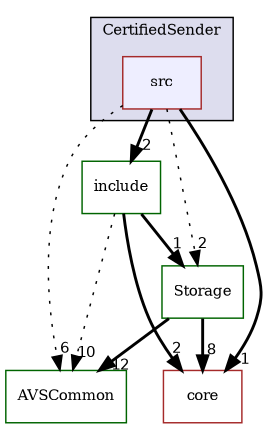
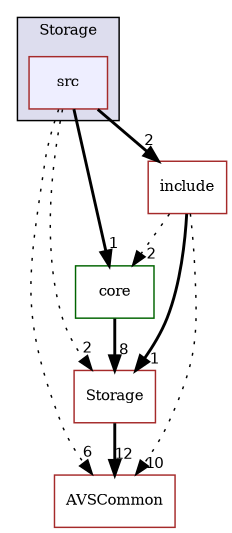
(162, 31) -> (68, 31)
(121, 187) -> (187, 187)
(139, 289) -> (155, 234)
(203, 292) -> (115, 397)
(203, 337) -> (115, 337)
(66, 397) -> (115, 501)
(203, 397) -> (115, 292)
